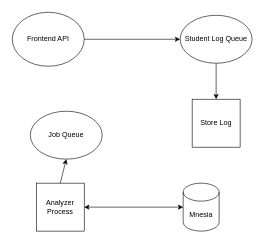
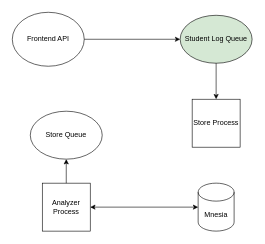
(216, 39) -> (216, 39)
(216, 123) -> (216, 123)
(66, 135) -> (66, 135)
(60, 207) -> (66, 207)
(201, 207) -> (216, 207)
